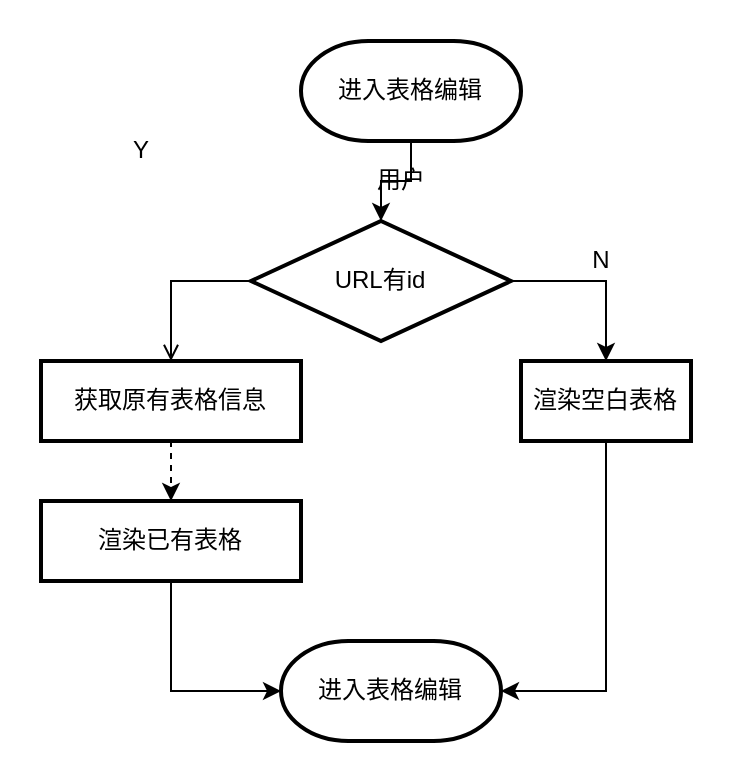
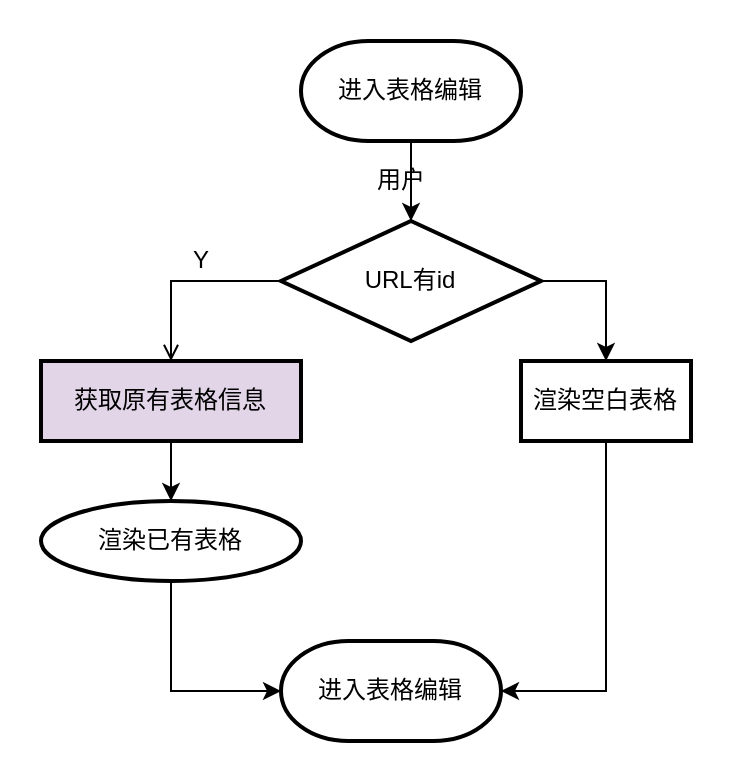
(141, 151) -> (201, 261)
(601, 261) -> none
(381, 281) -> (411, 281)
(171, 401) -> (171, 401)
(171, 466) -> (171, 466)
(171, 541) -> (171, 541)
